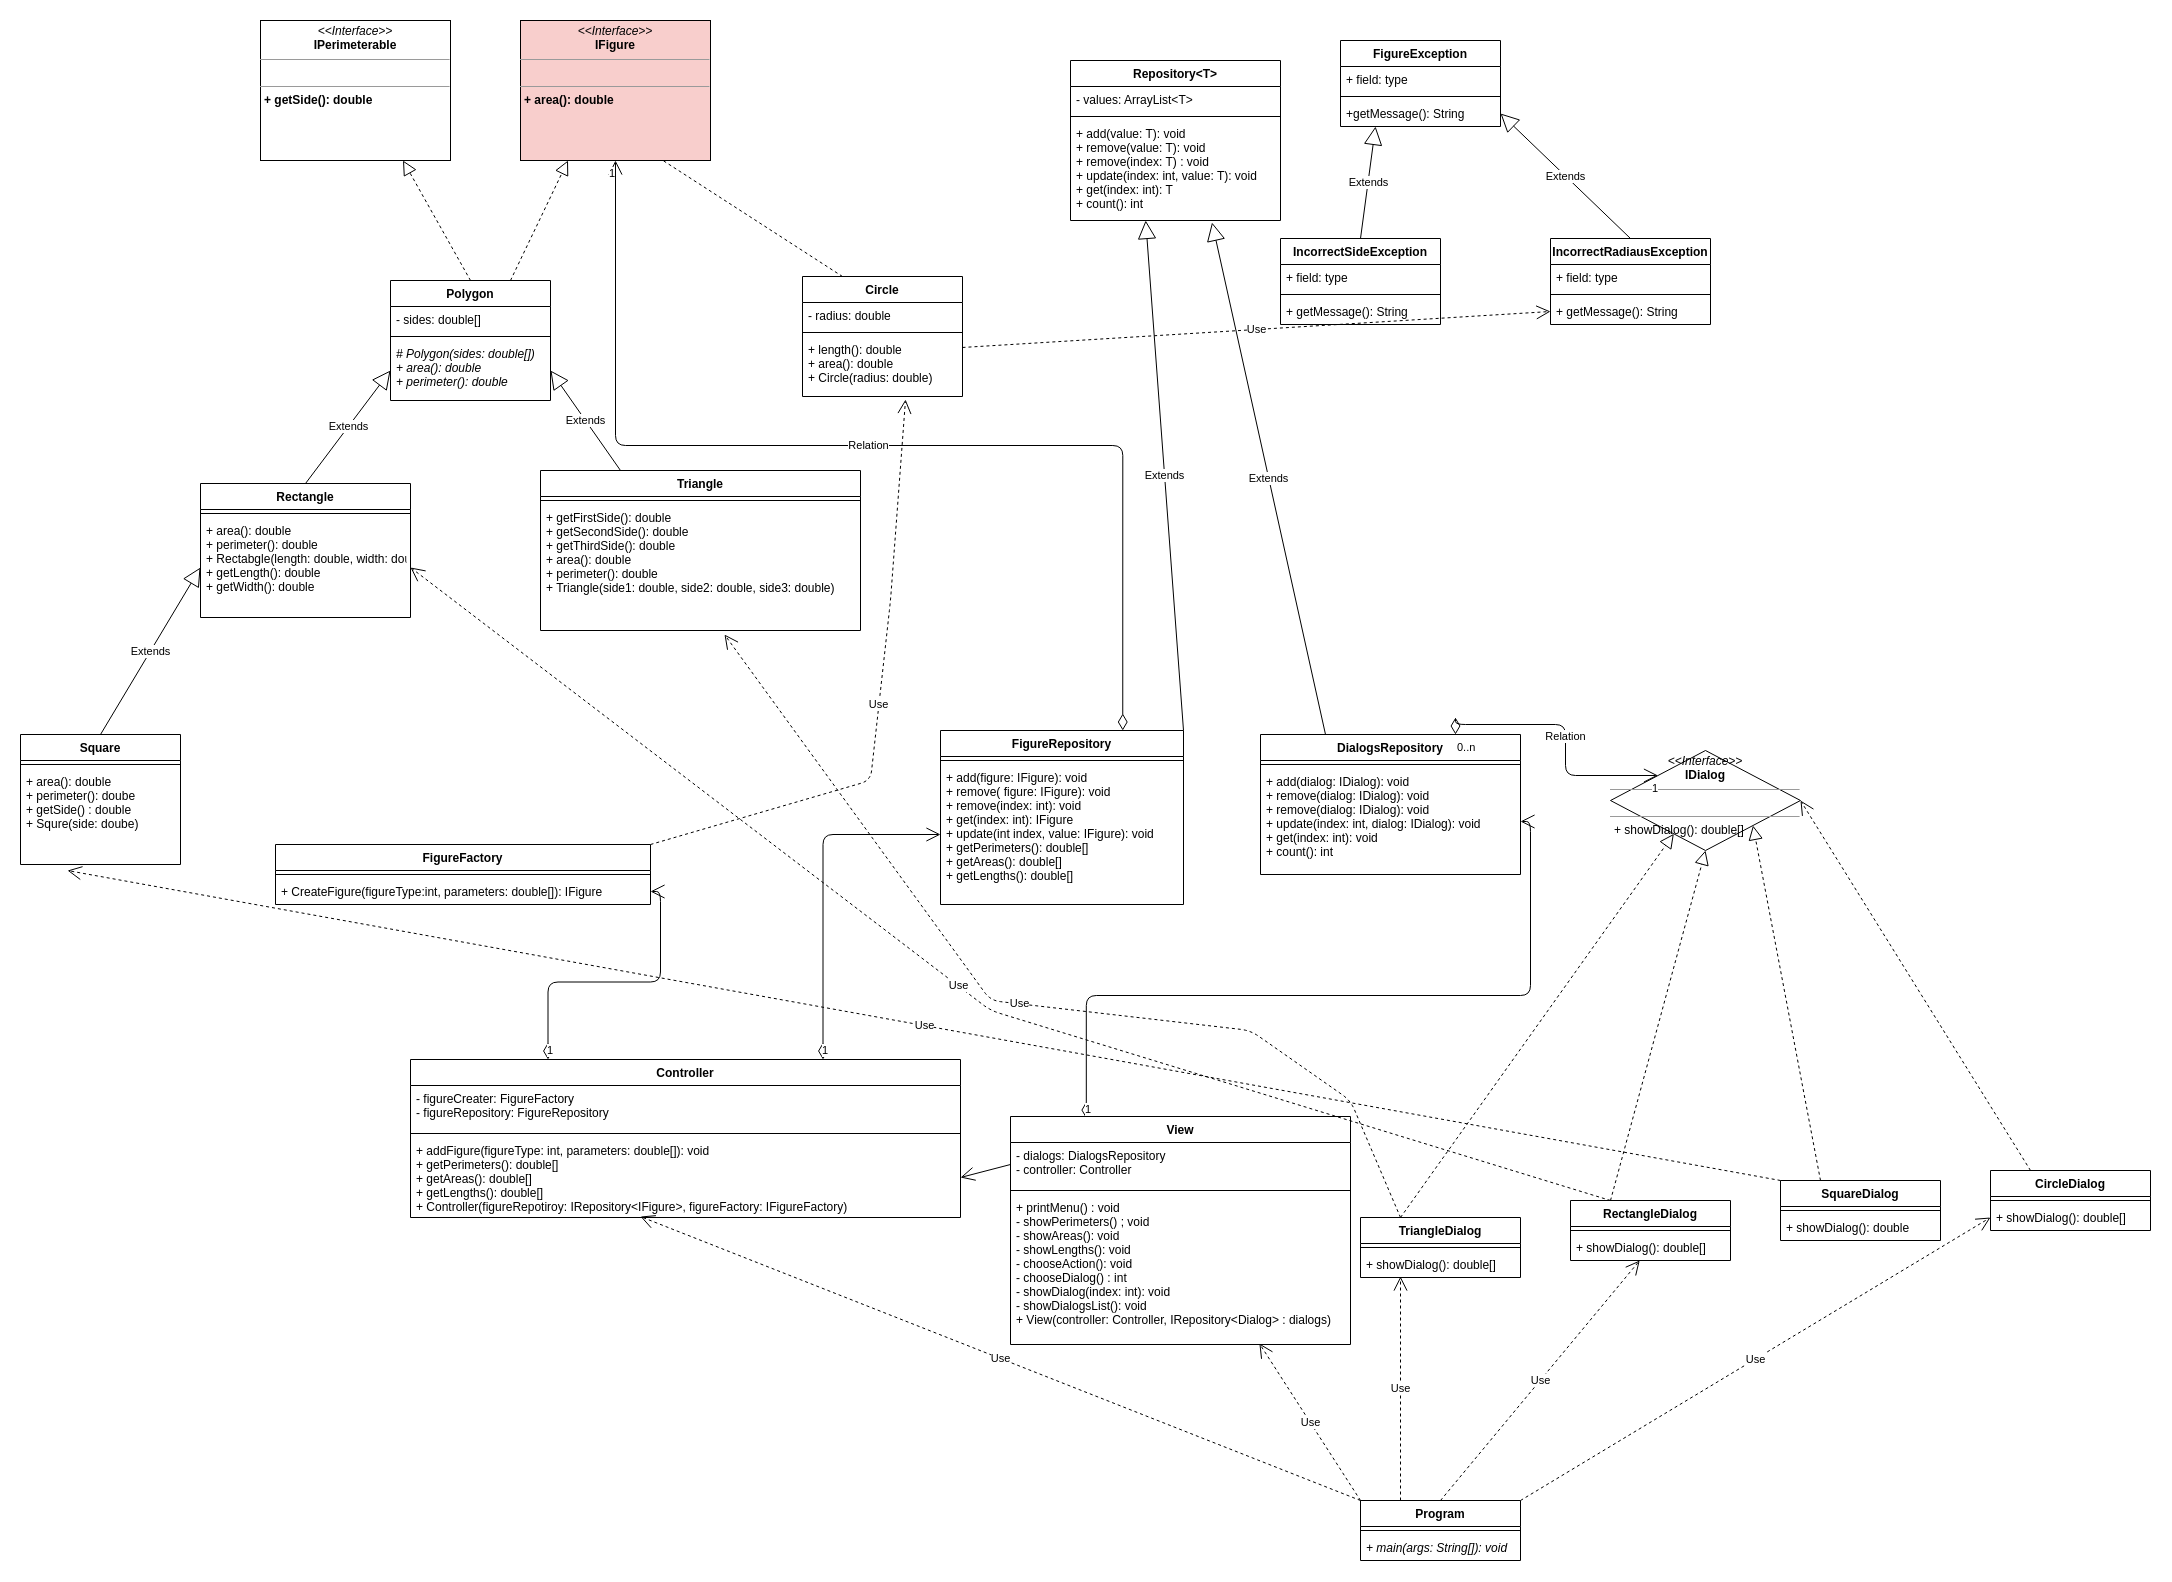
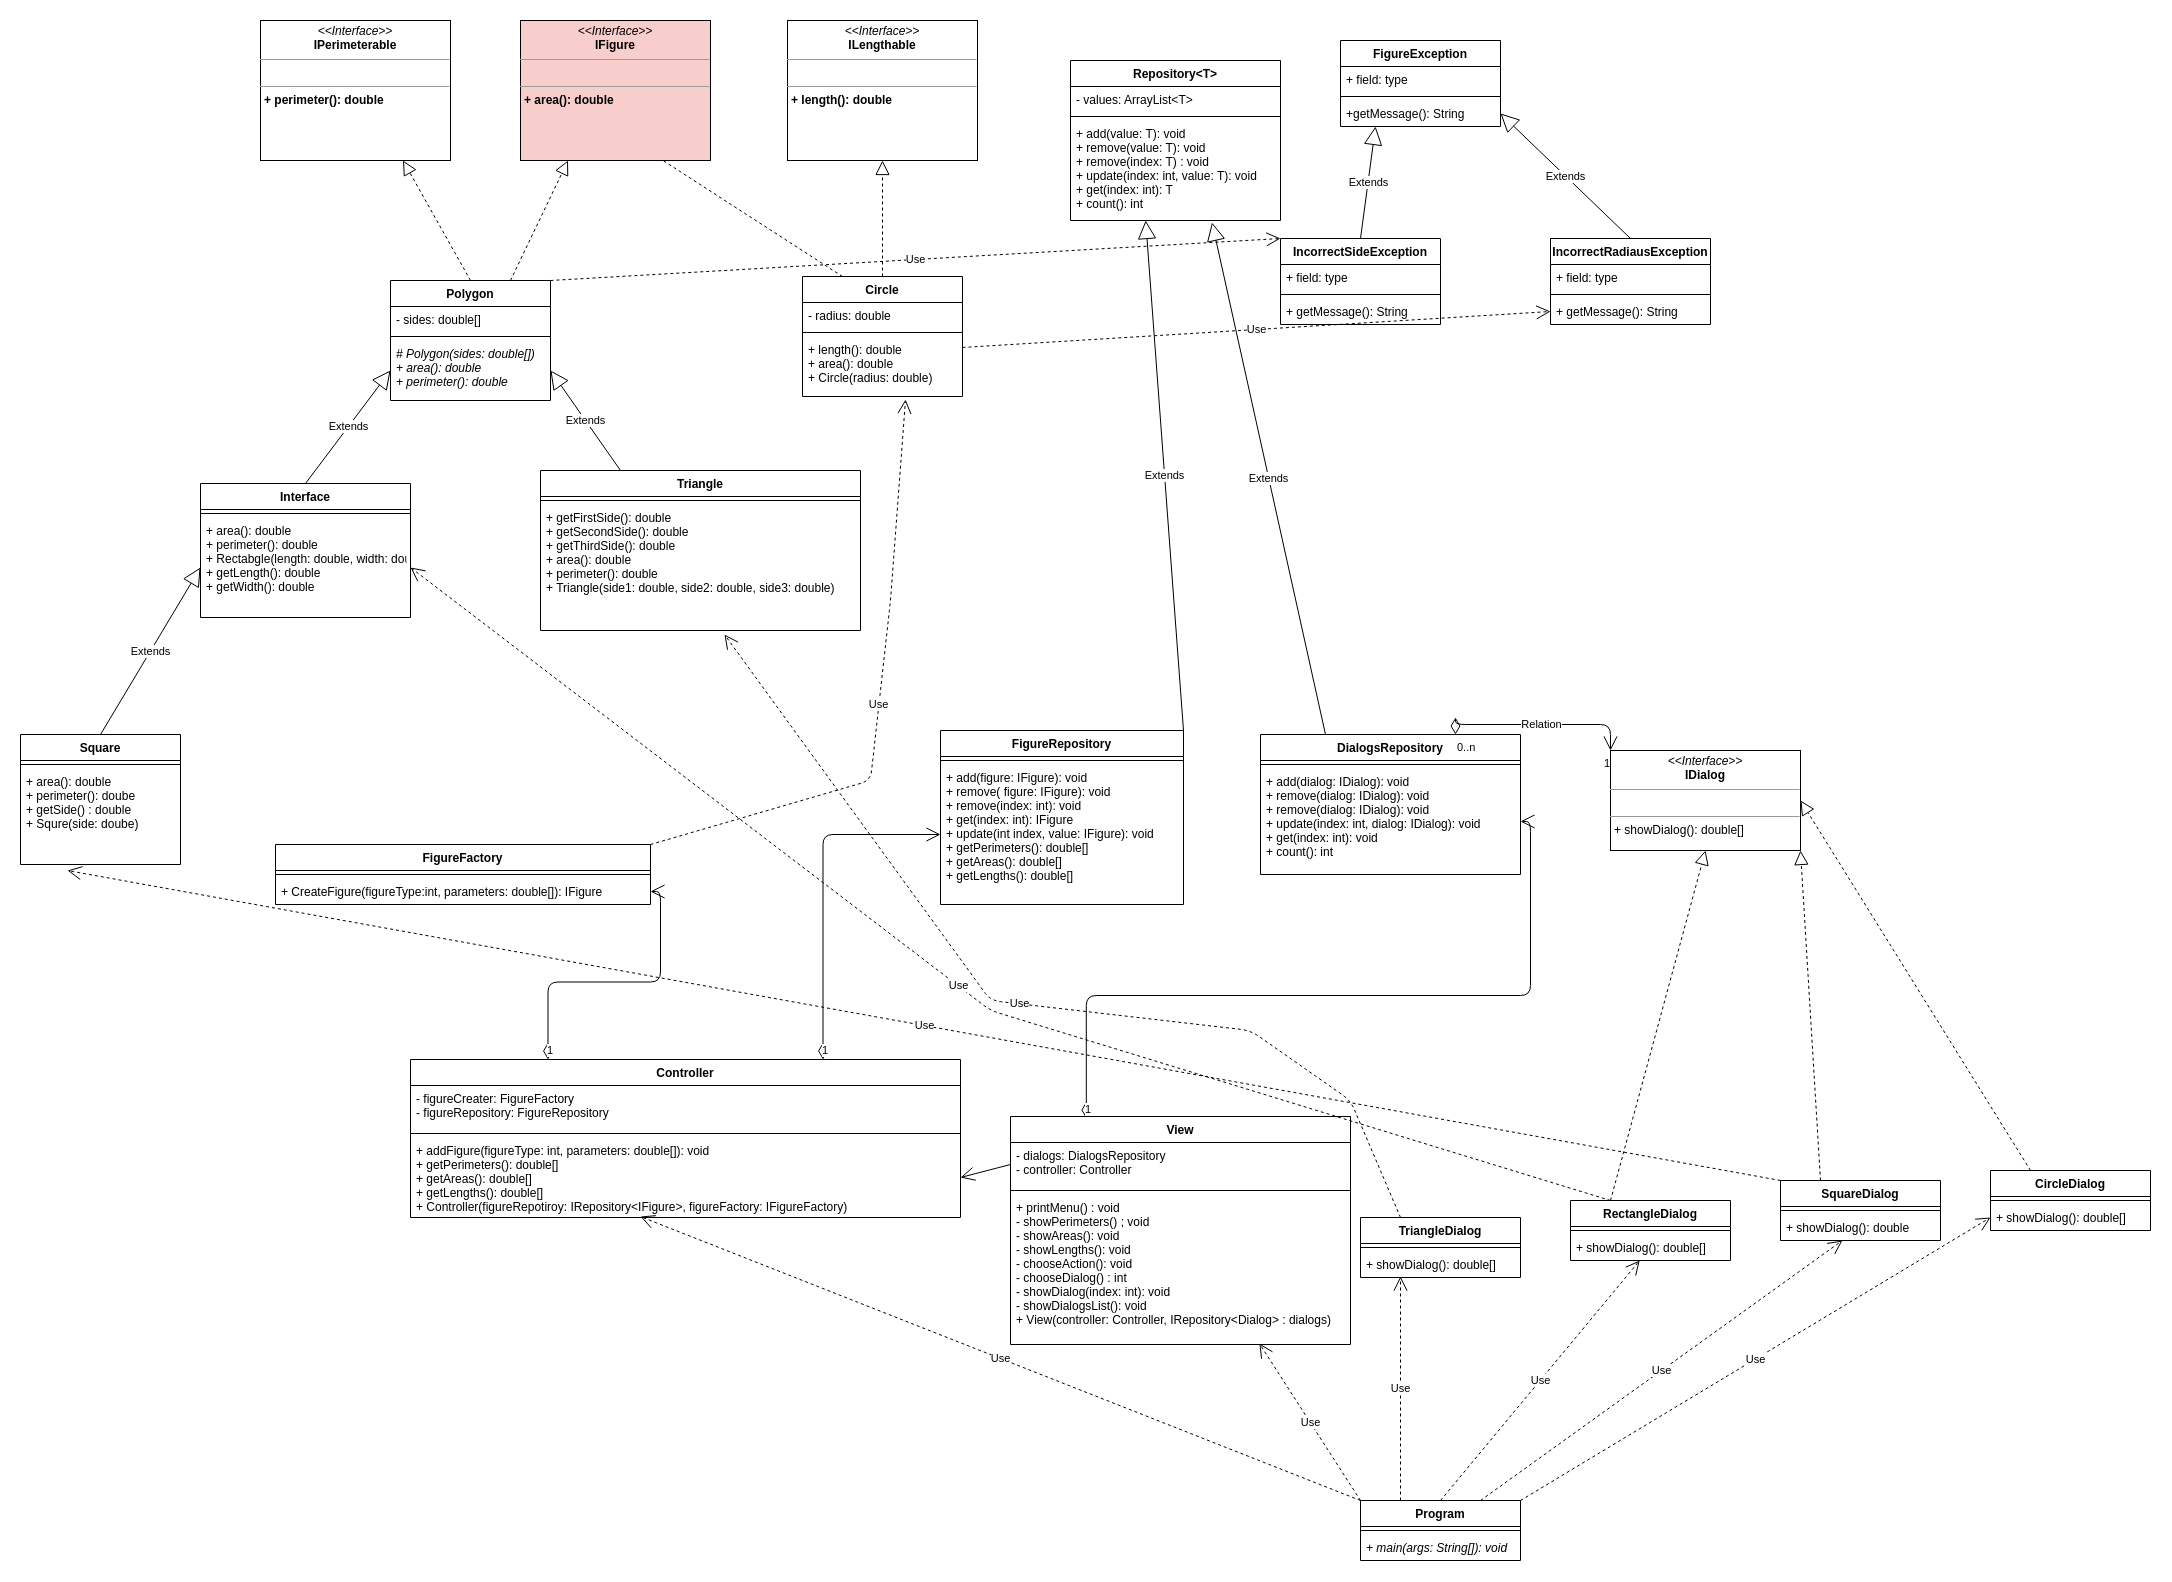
(317, 42) -> (323, 42)
none -> (883, 91)
none -> (883, 226)
none -> (1053, 252)
(863, 446) -> none
(305, 497) -> (305, 497)
(1706, 801) -> (1706, 801)
(1805, 808) -> (1808, 813)
(1533, 1031) -> none
none -> (1660, 1371)
